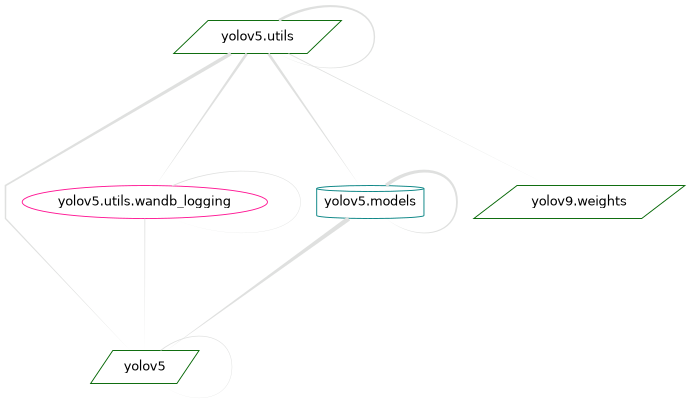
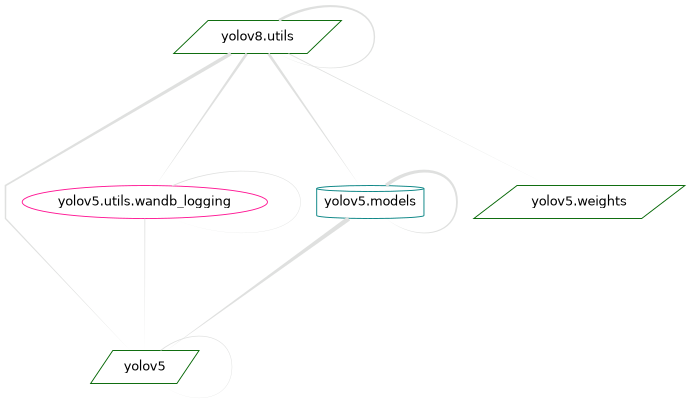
(258, 37) -> (258, 37)
(579, 202) -> (579, 202)
